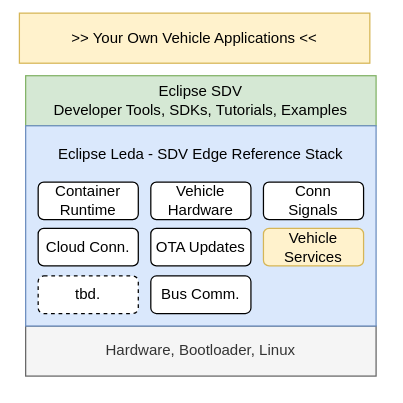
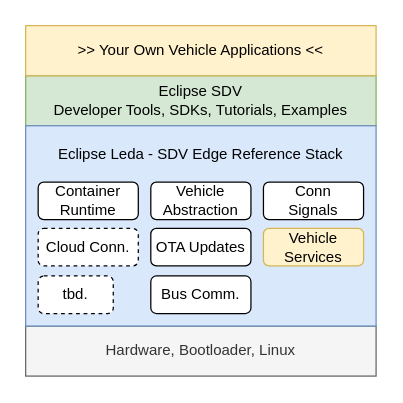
(194, 38) -> (201, 51)
(201, 201) -> (201, 201)
(88, 247) -> (88, 247)
(88, 294) -> (76, 294)
